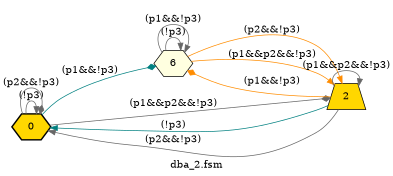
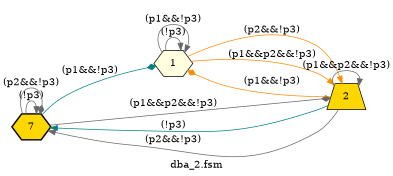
(173, 63) -> (173, 63)
(31, 127) -> (31, 127)
